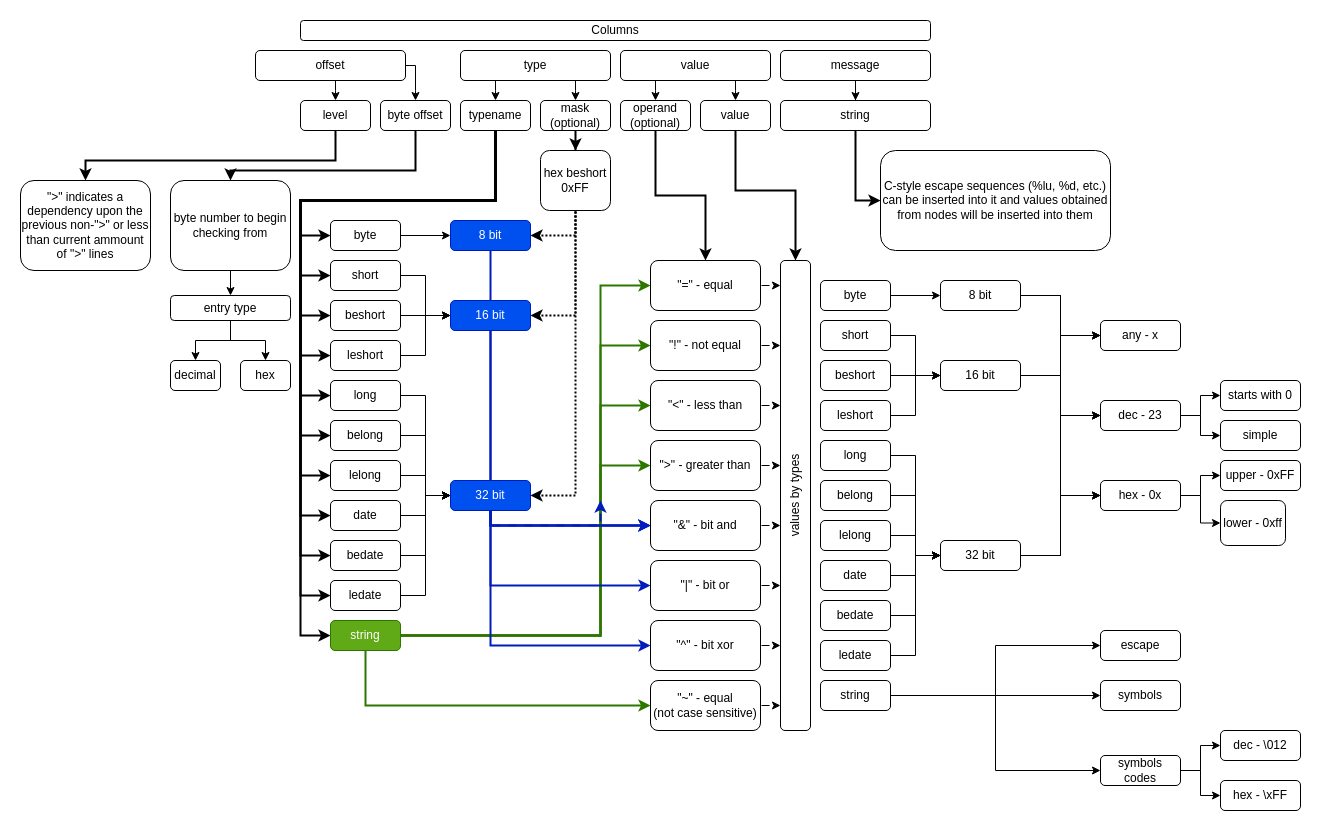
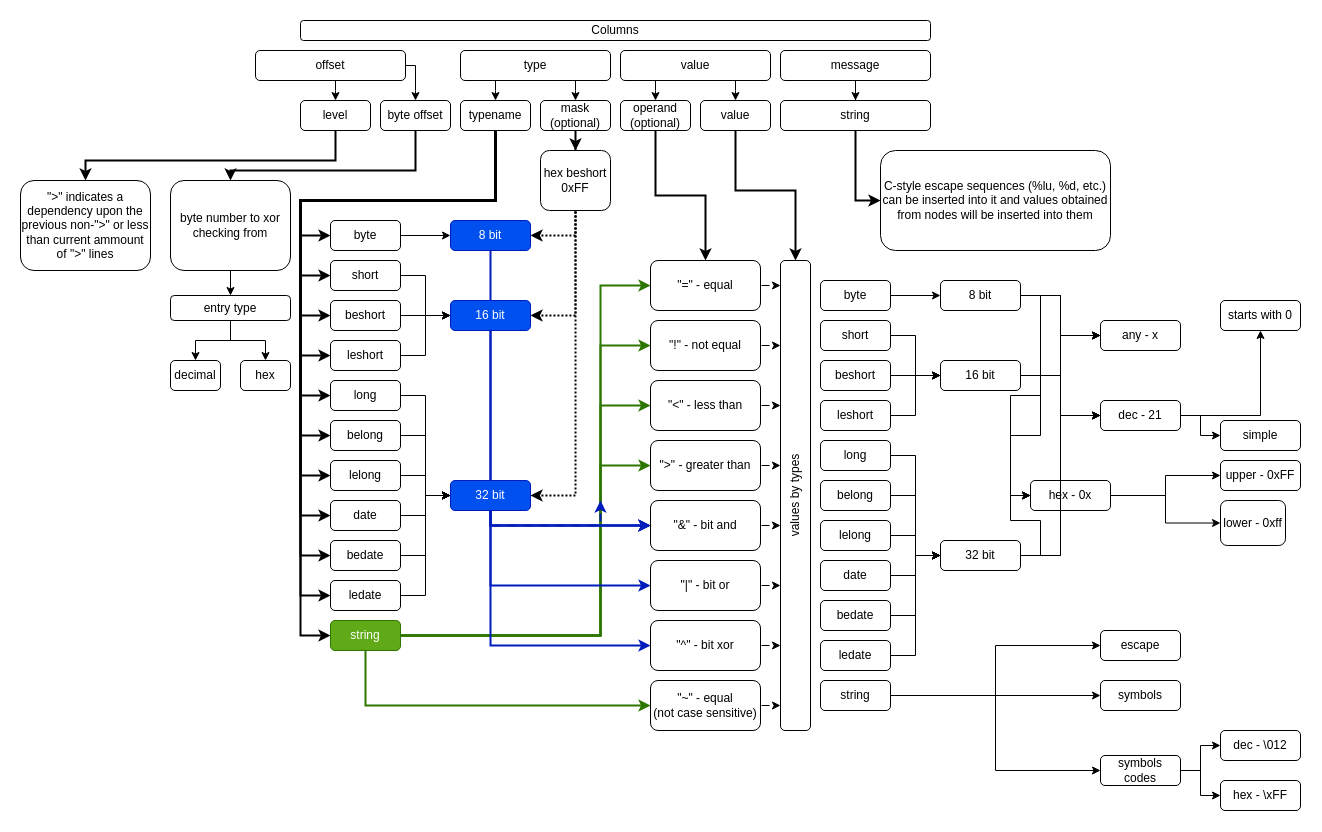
(231, 226) -> (231, 226)
(1261, 396) -> (1261, 316)
(1141, 416) -> (1141, 416)
(1141, 496) -> (1071, 496)
